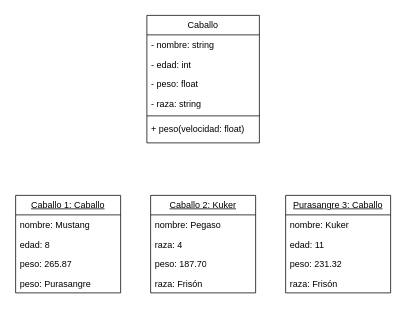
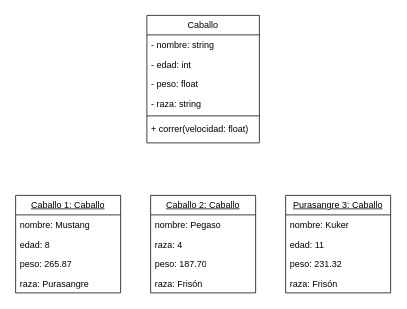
(204, 135) -> (204, 135)
(203, 205) -> (203, 205)
(58, 284) -> (58, 284)
